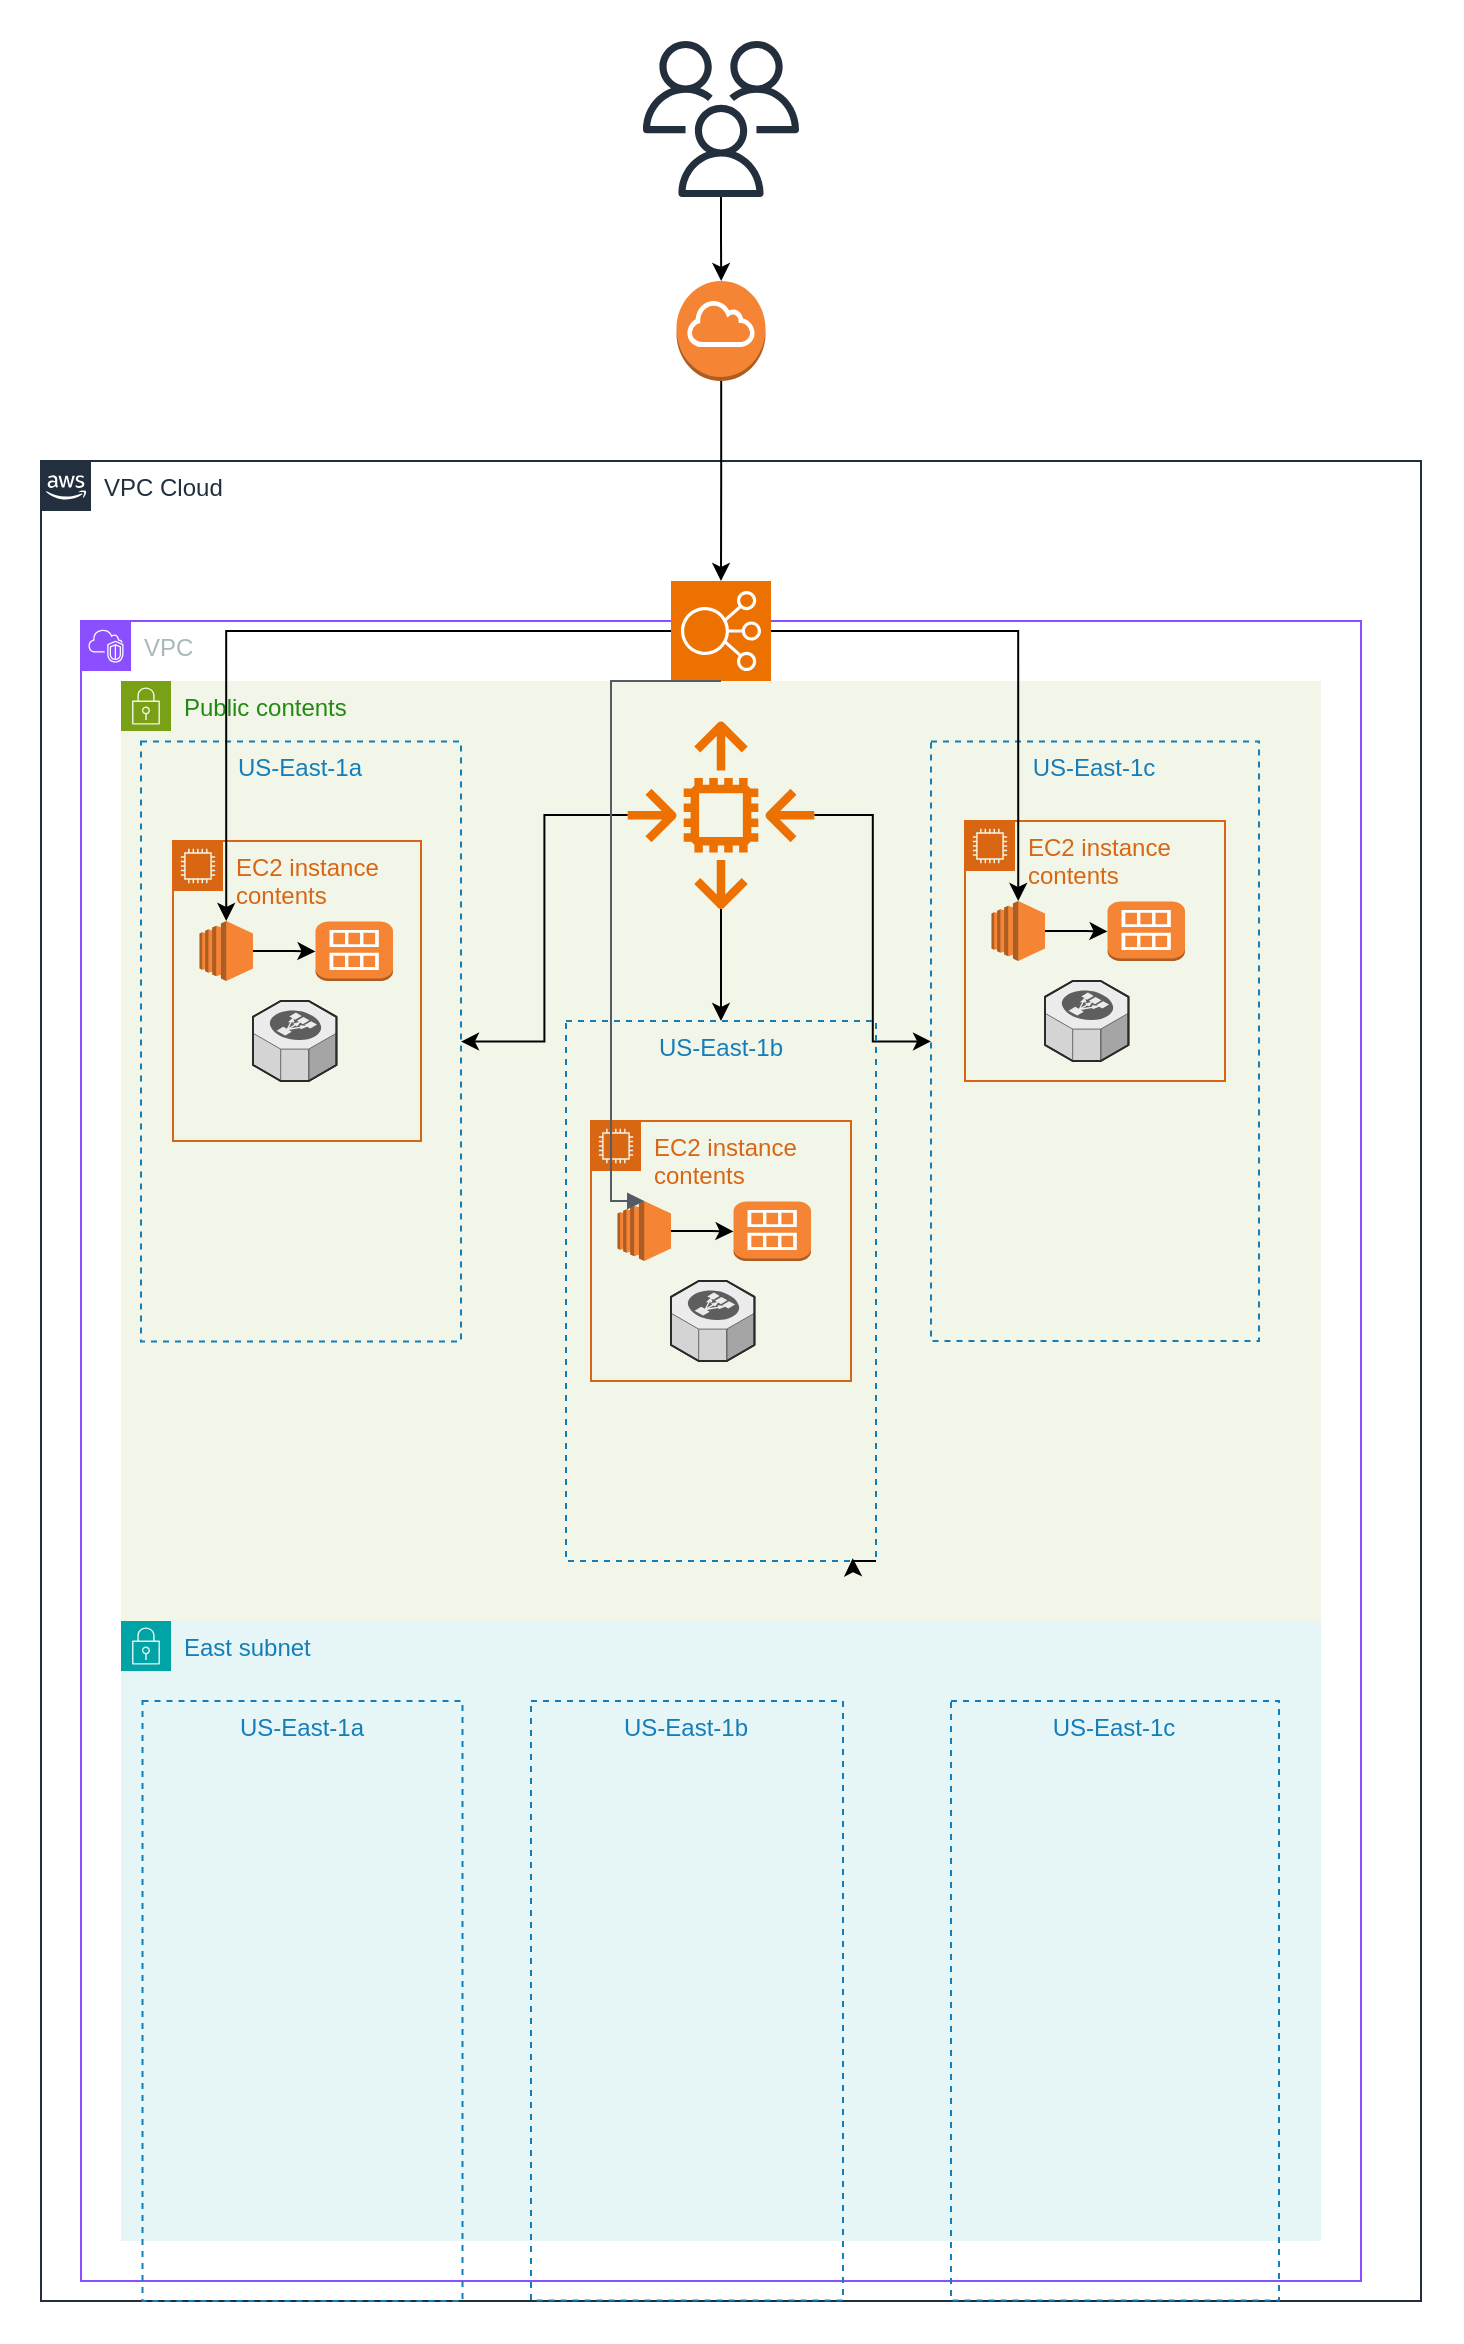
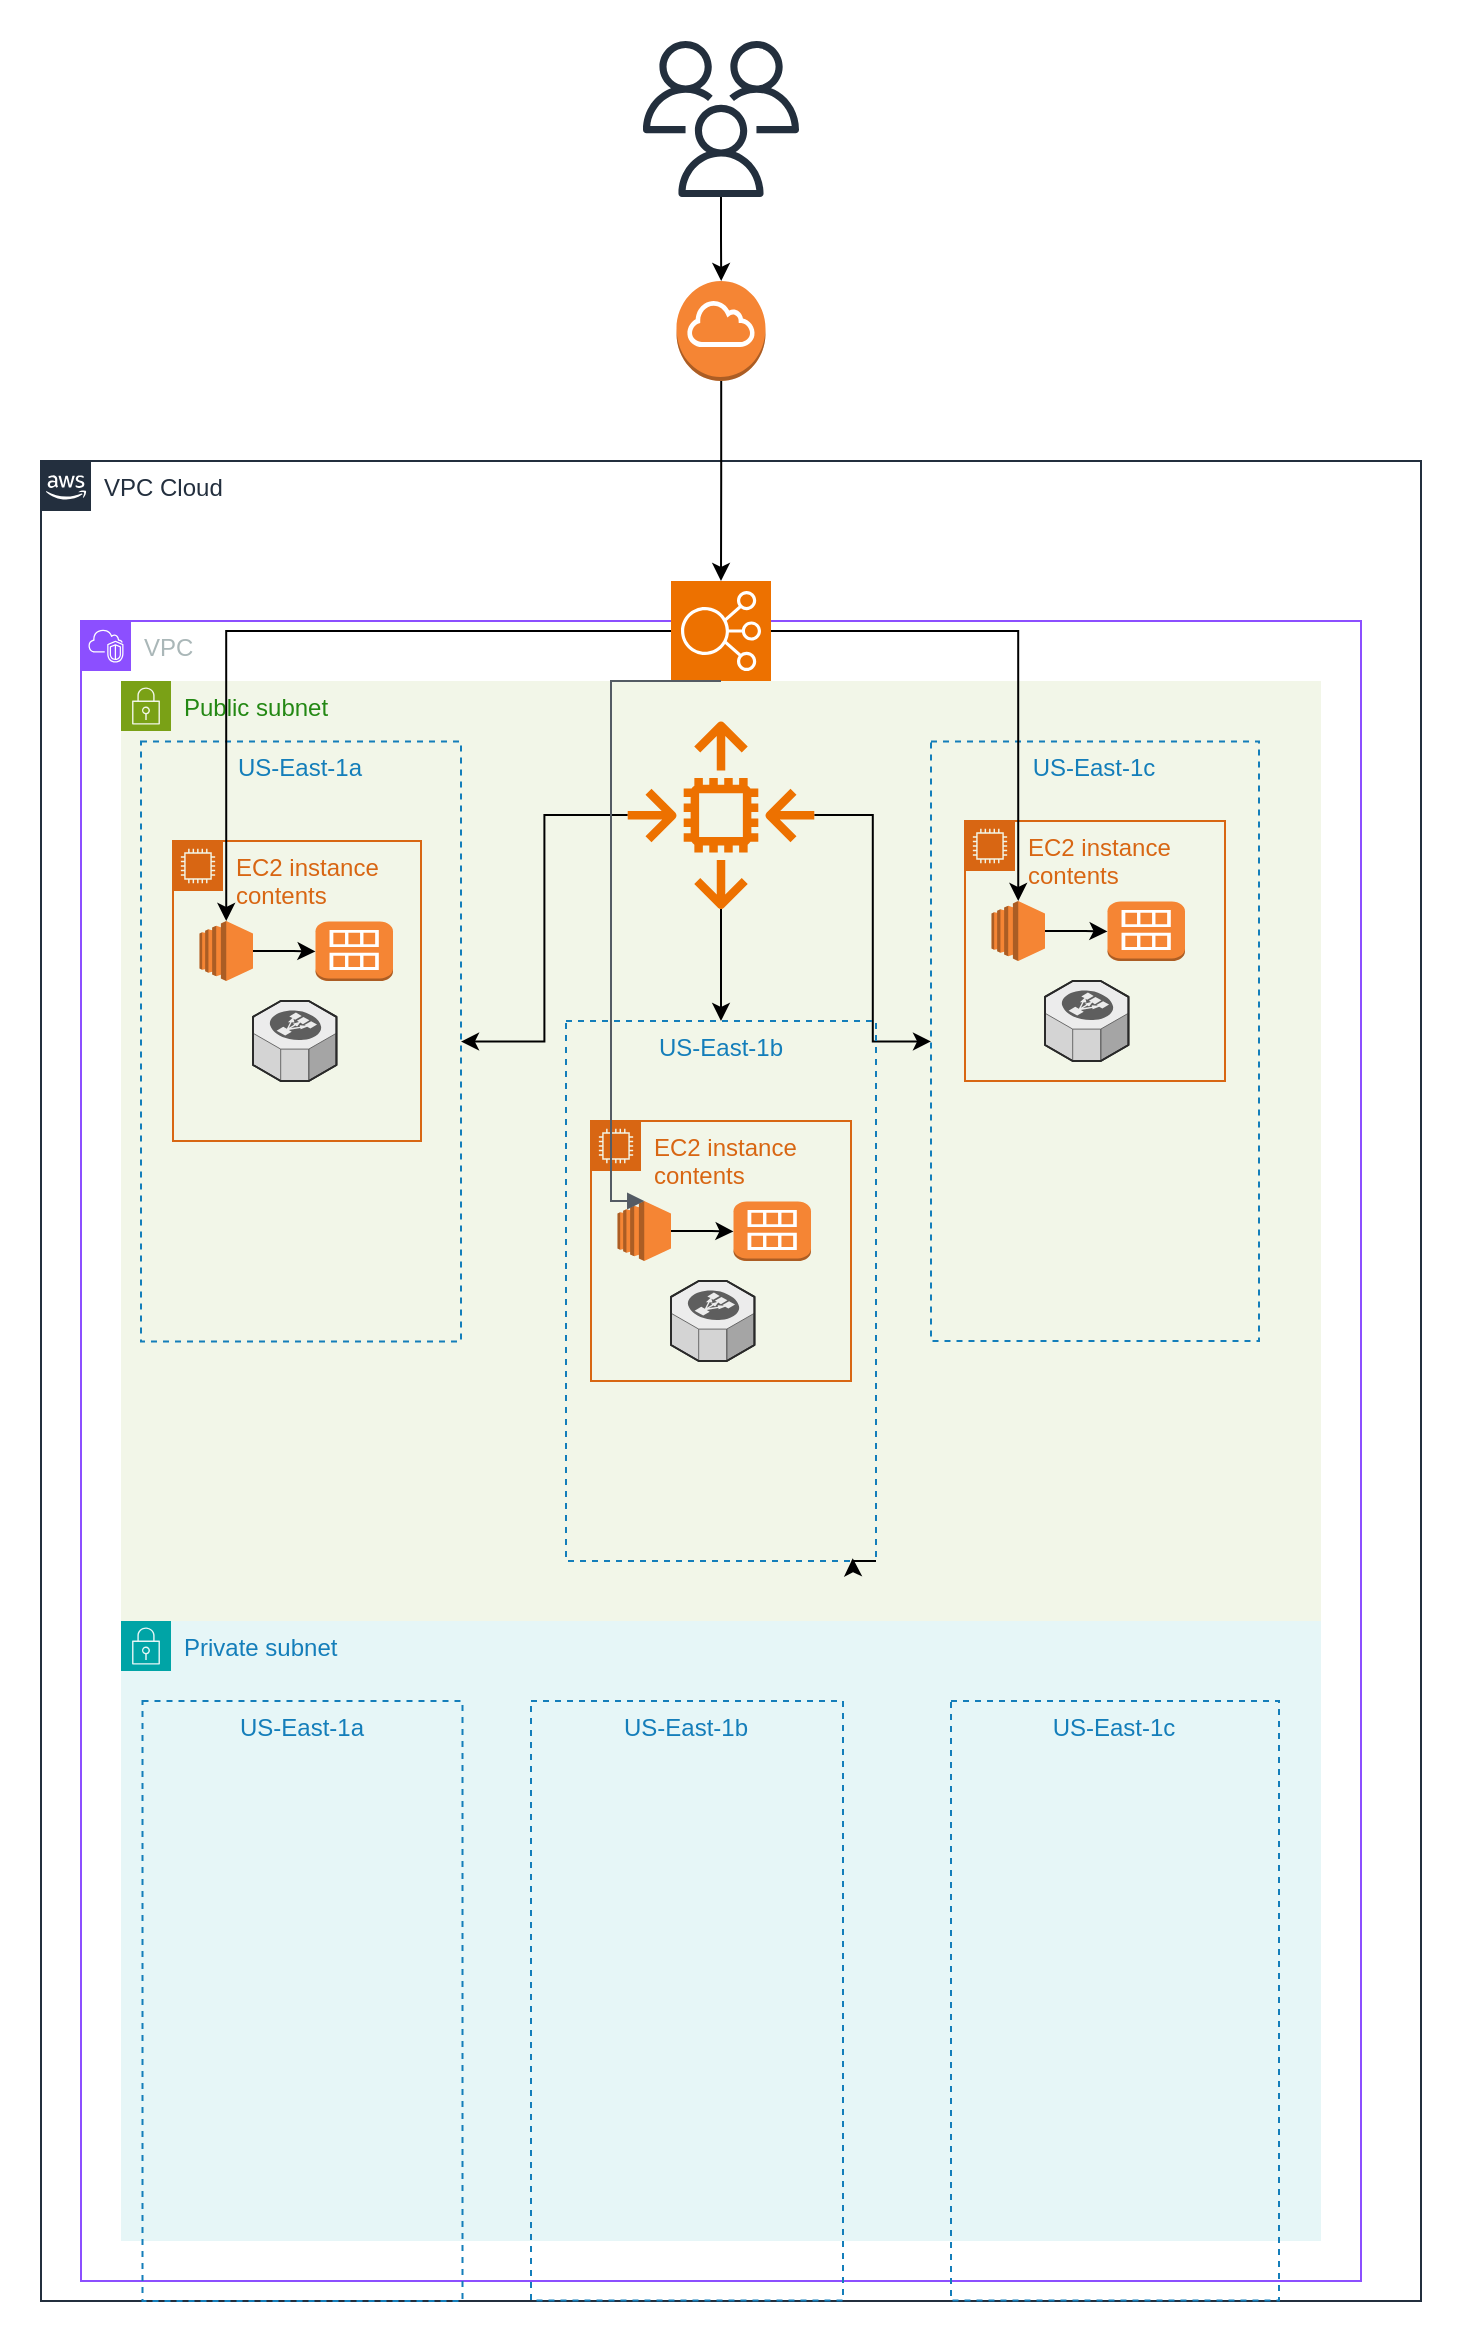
(276, 709) -> (263, 709)
(256, 1649) -> (273, 1649)
